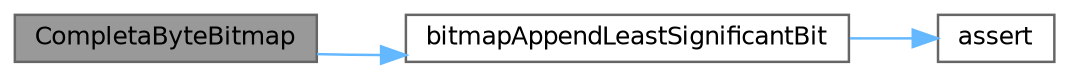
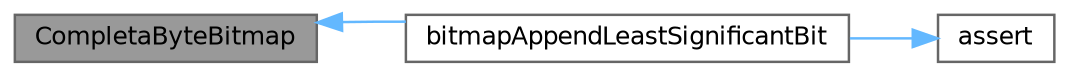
(349, 55) -> (374, 22)
